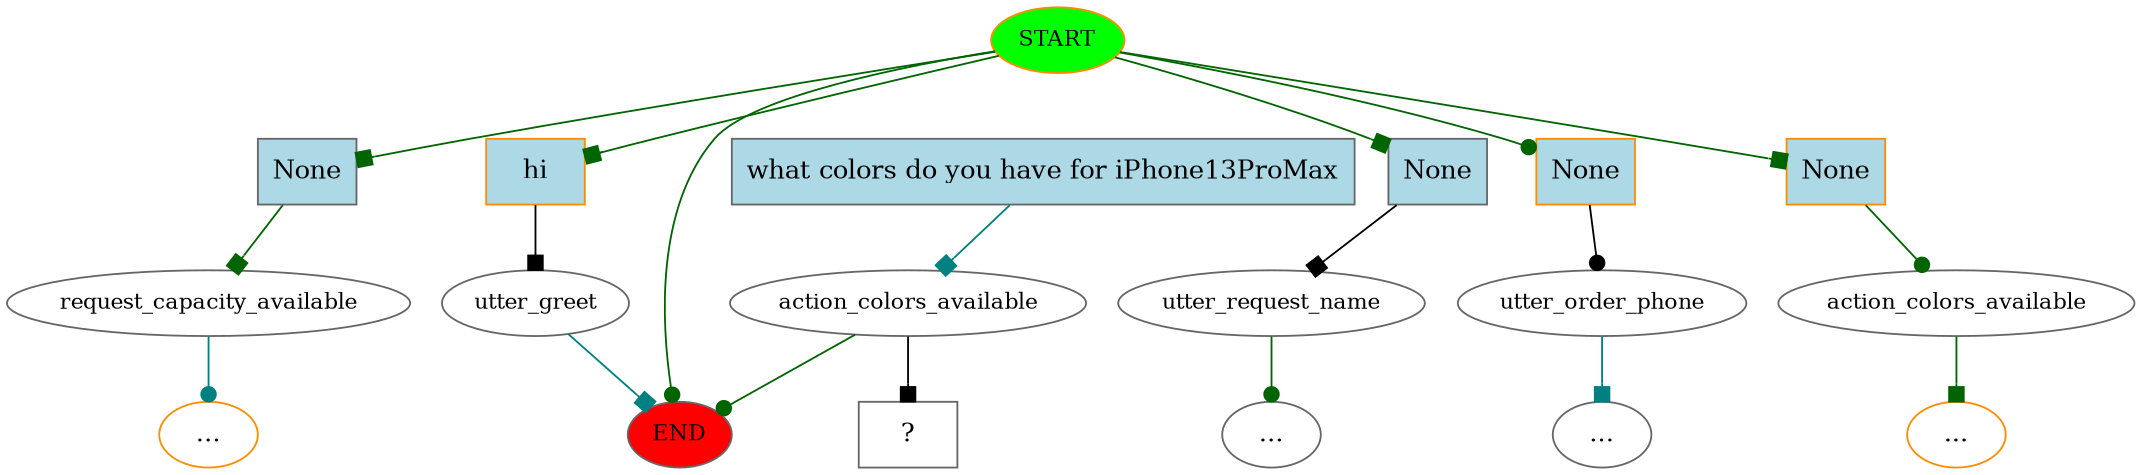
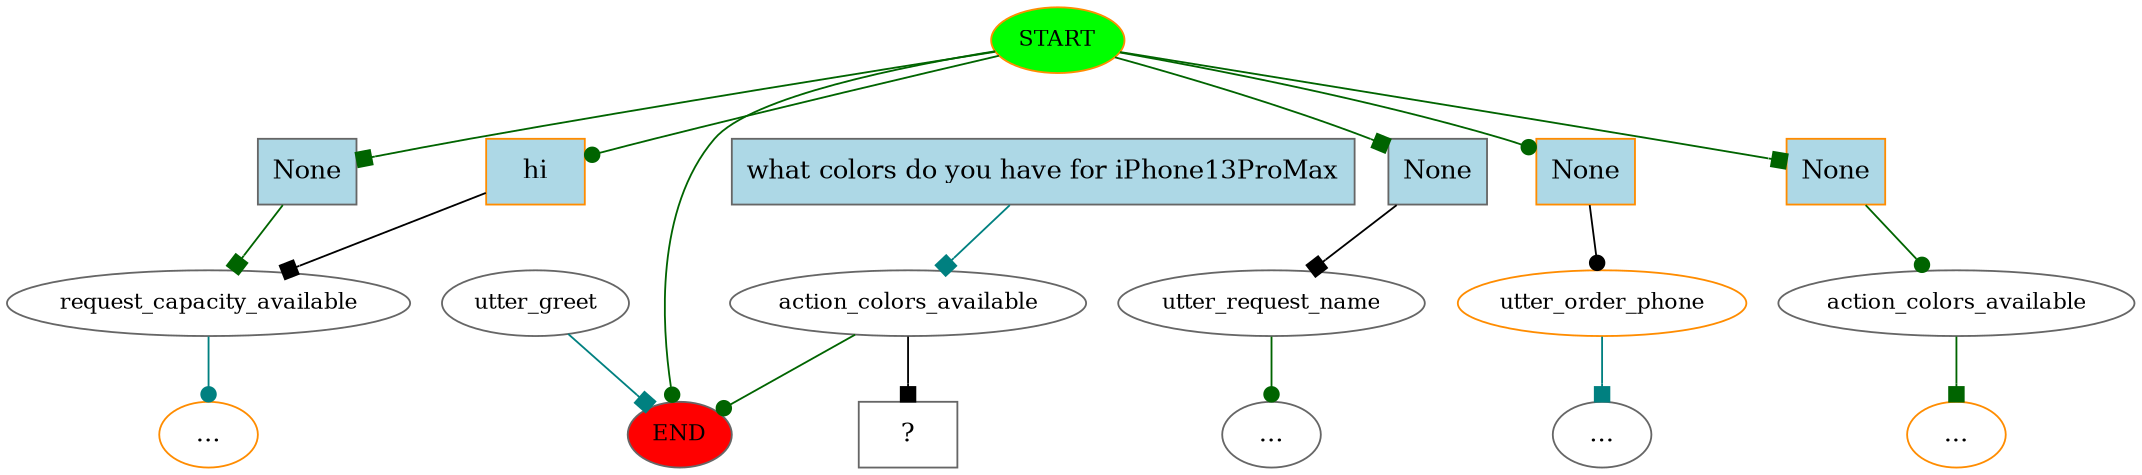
(709, 125) -> (709, 125)
(535, 228) -> (393, 229)
(1602, 303) -> (1602, 303)
